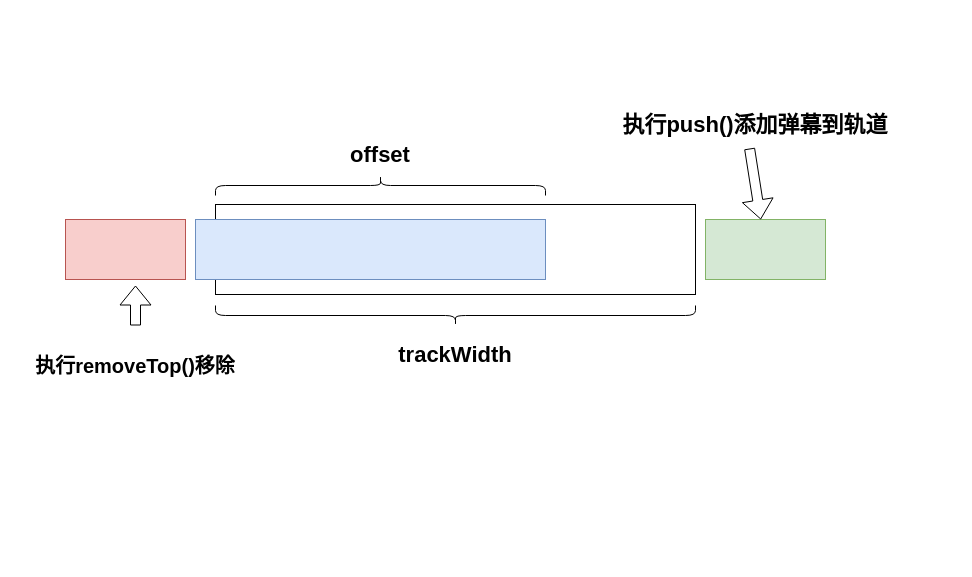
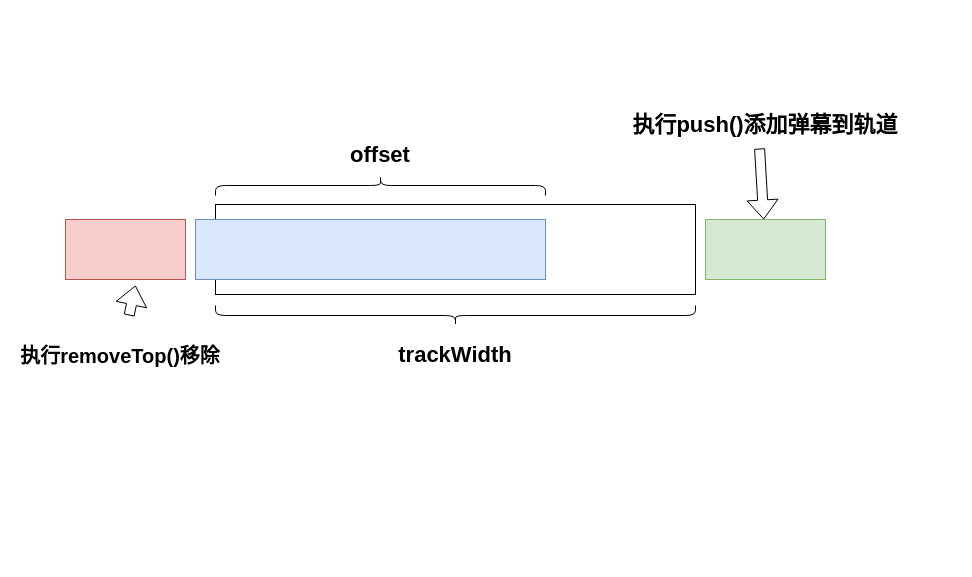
(756, 126) -> (766, 126)
(136, 366) -> (121, 356)
